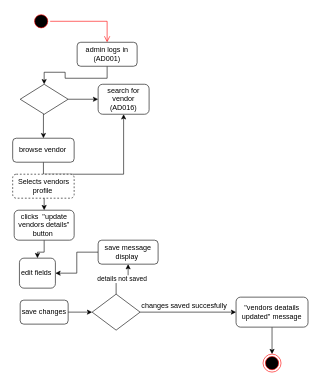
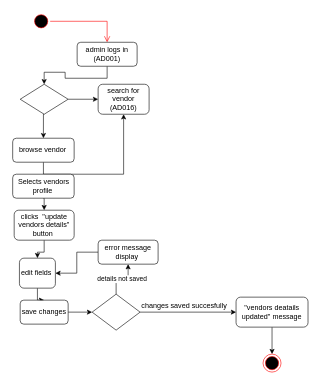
(43, 186) -> (43, 186)
(128, 252) -> (128, 252)
none -> (37, 295)
